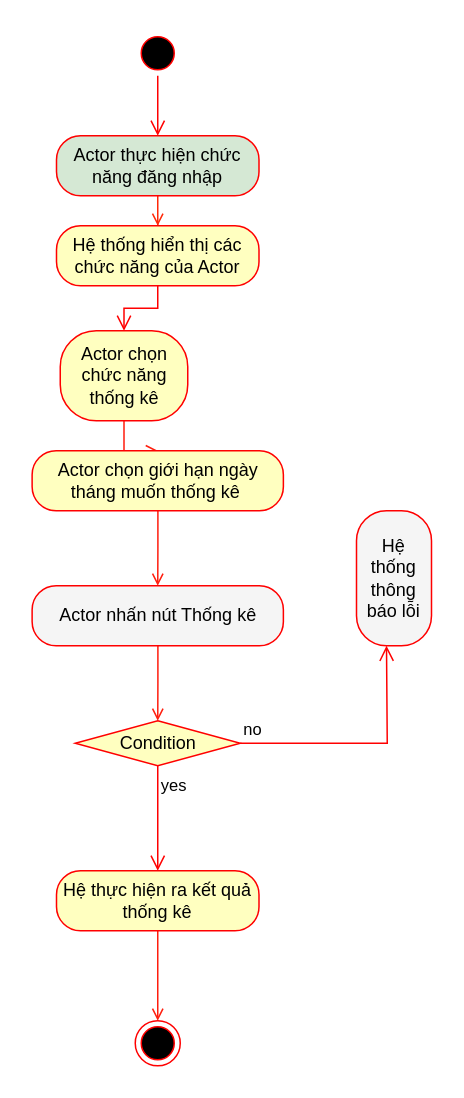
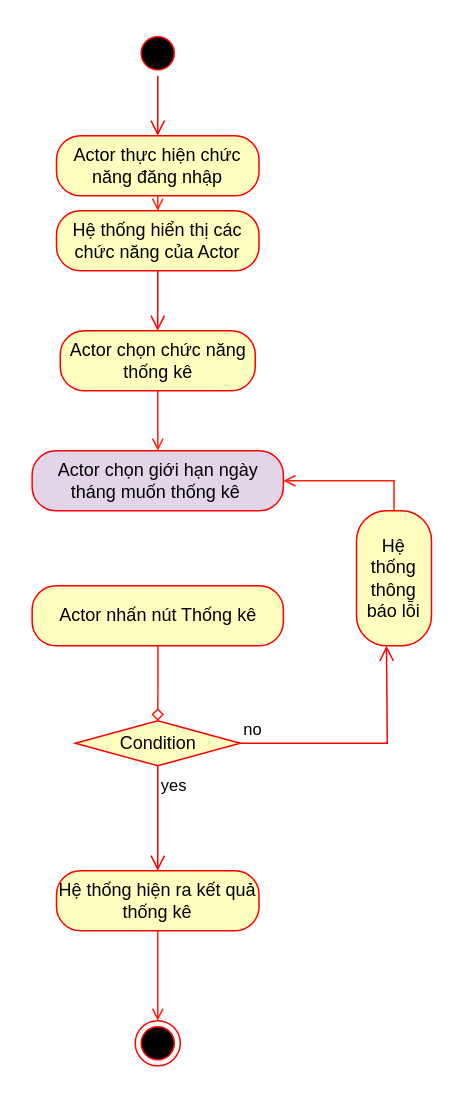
(158, 166) -> (158, 166)
(158, 256) -> (158, 241)
(124, 376) -> (158, 361)
(158, 481) -> (158, 481)
none -> (356, 481)
(158, 546) -> none
(394, 578) -> (394, 578)
(158, 616) -> (158, 616)
(158, 712) -> (158, 708)
(158, 901) -> (158, 901)
